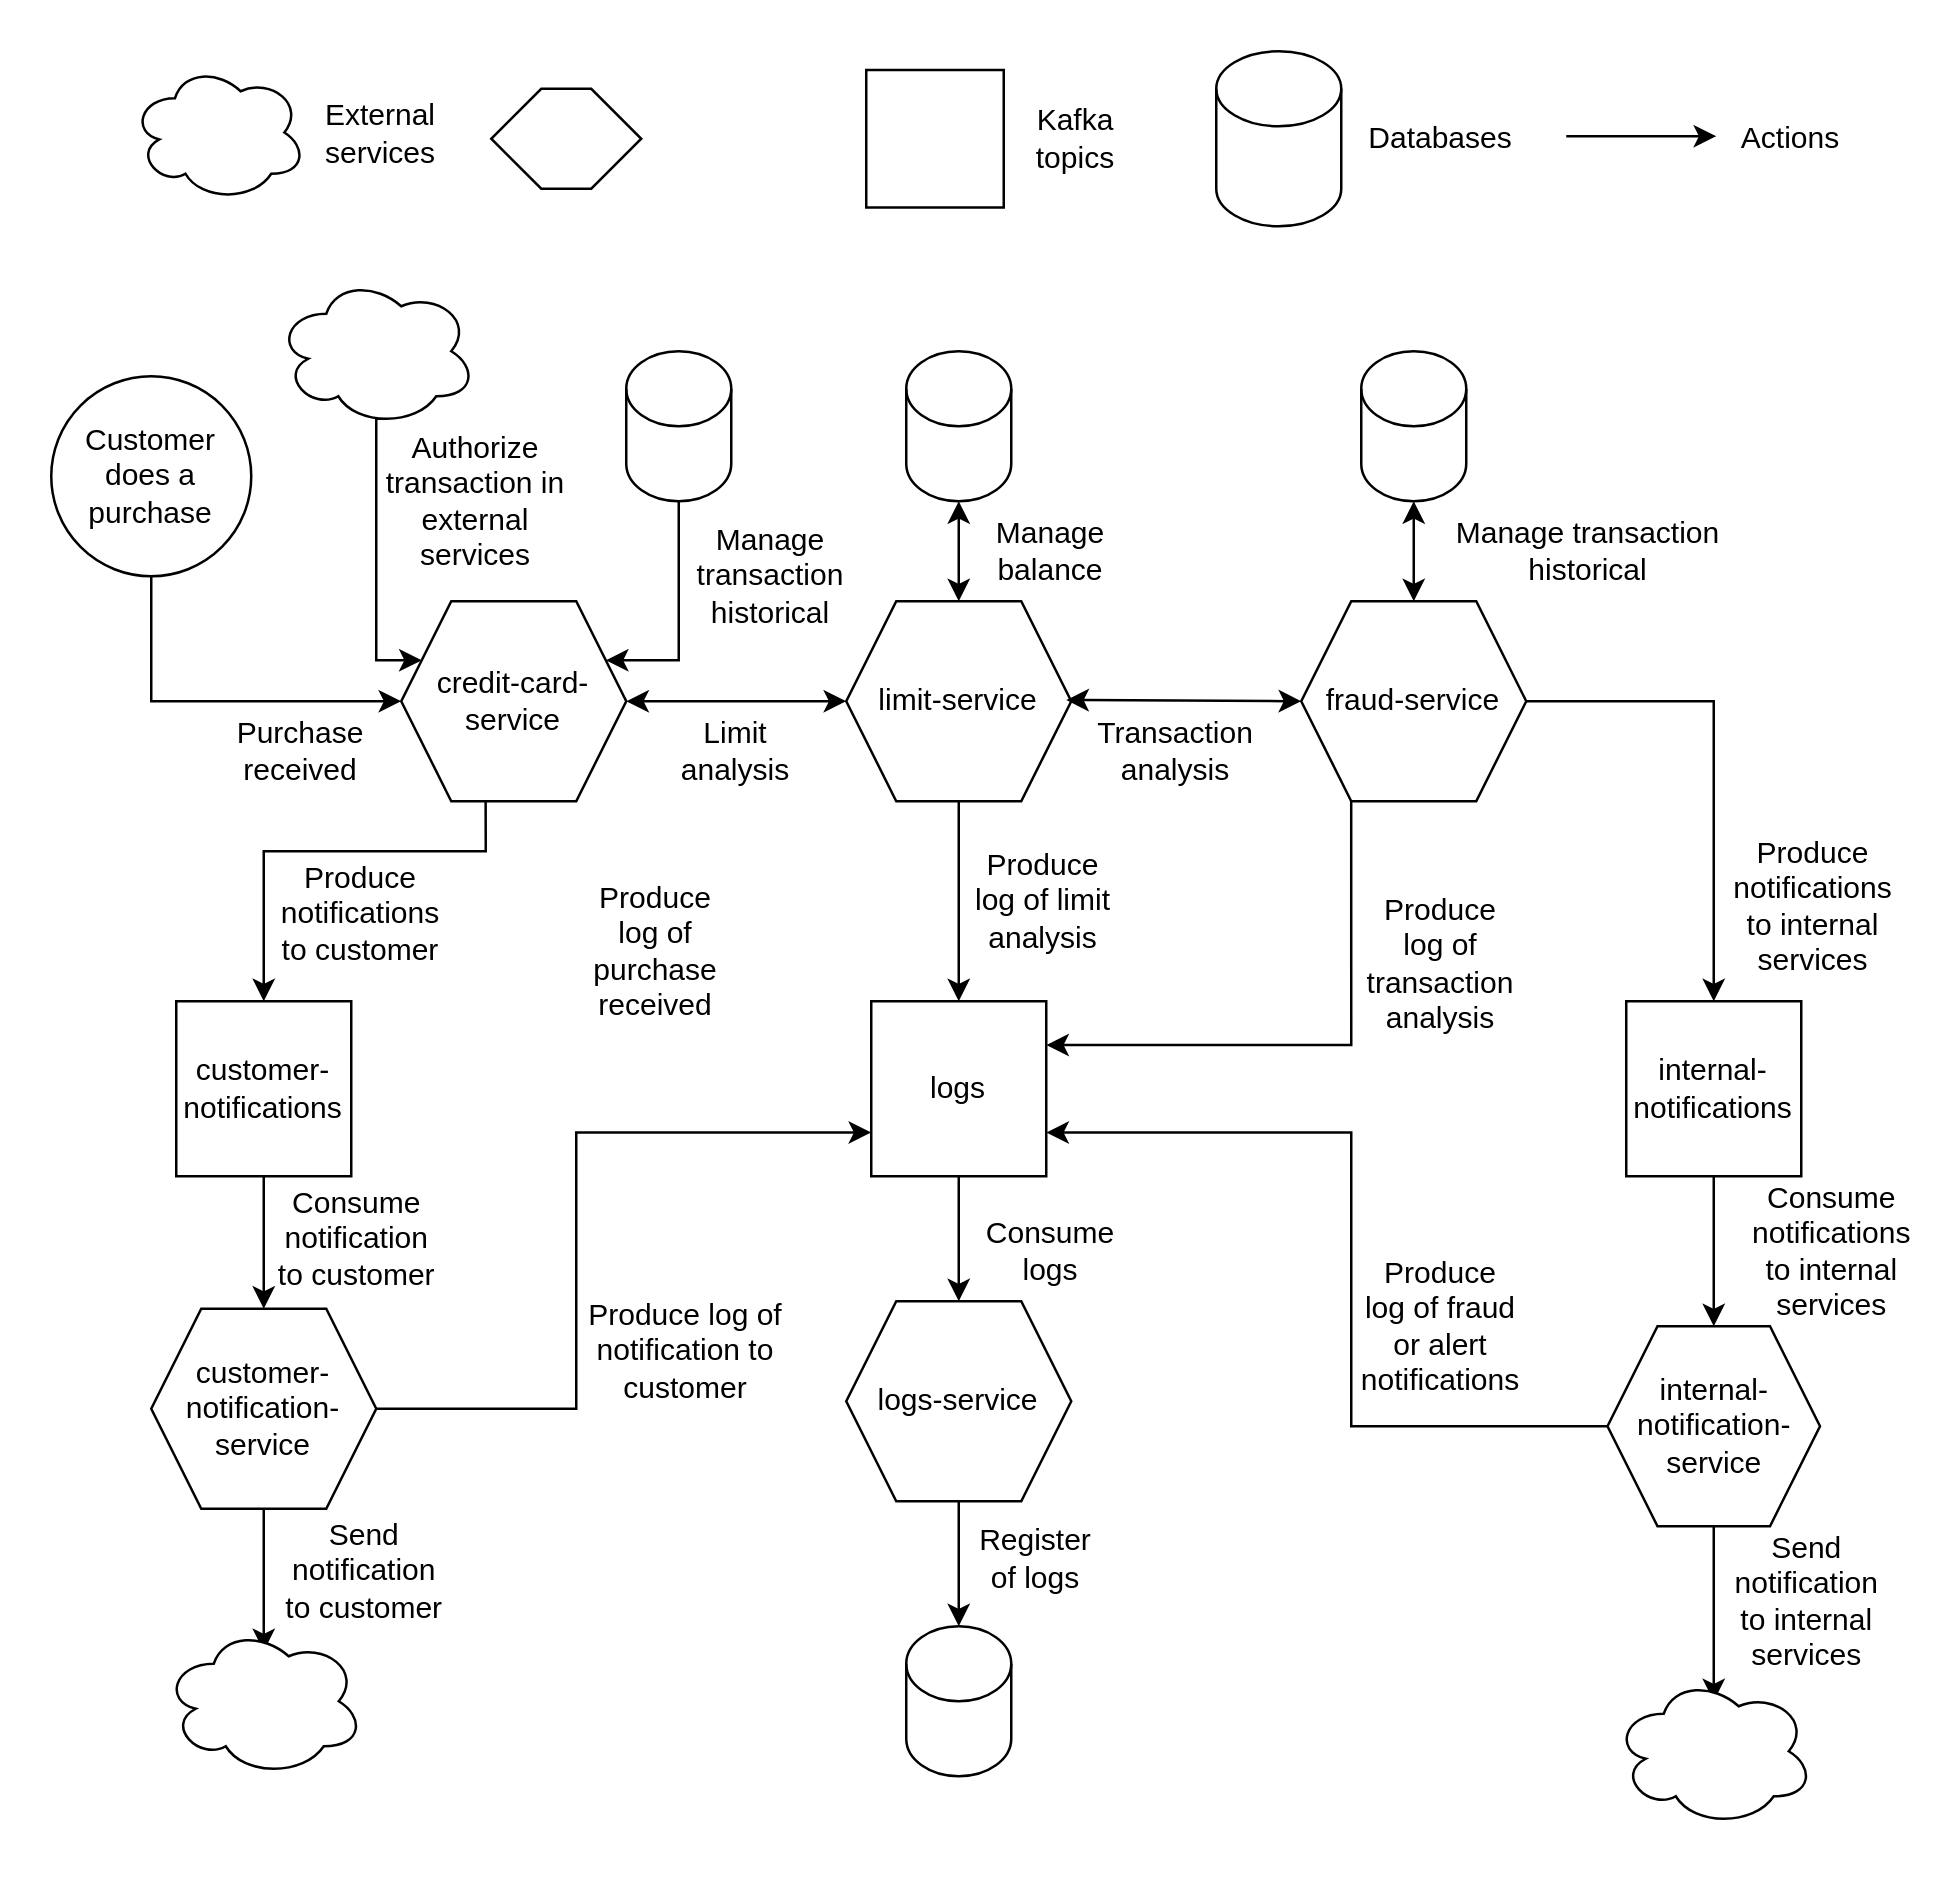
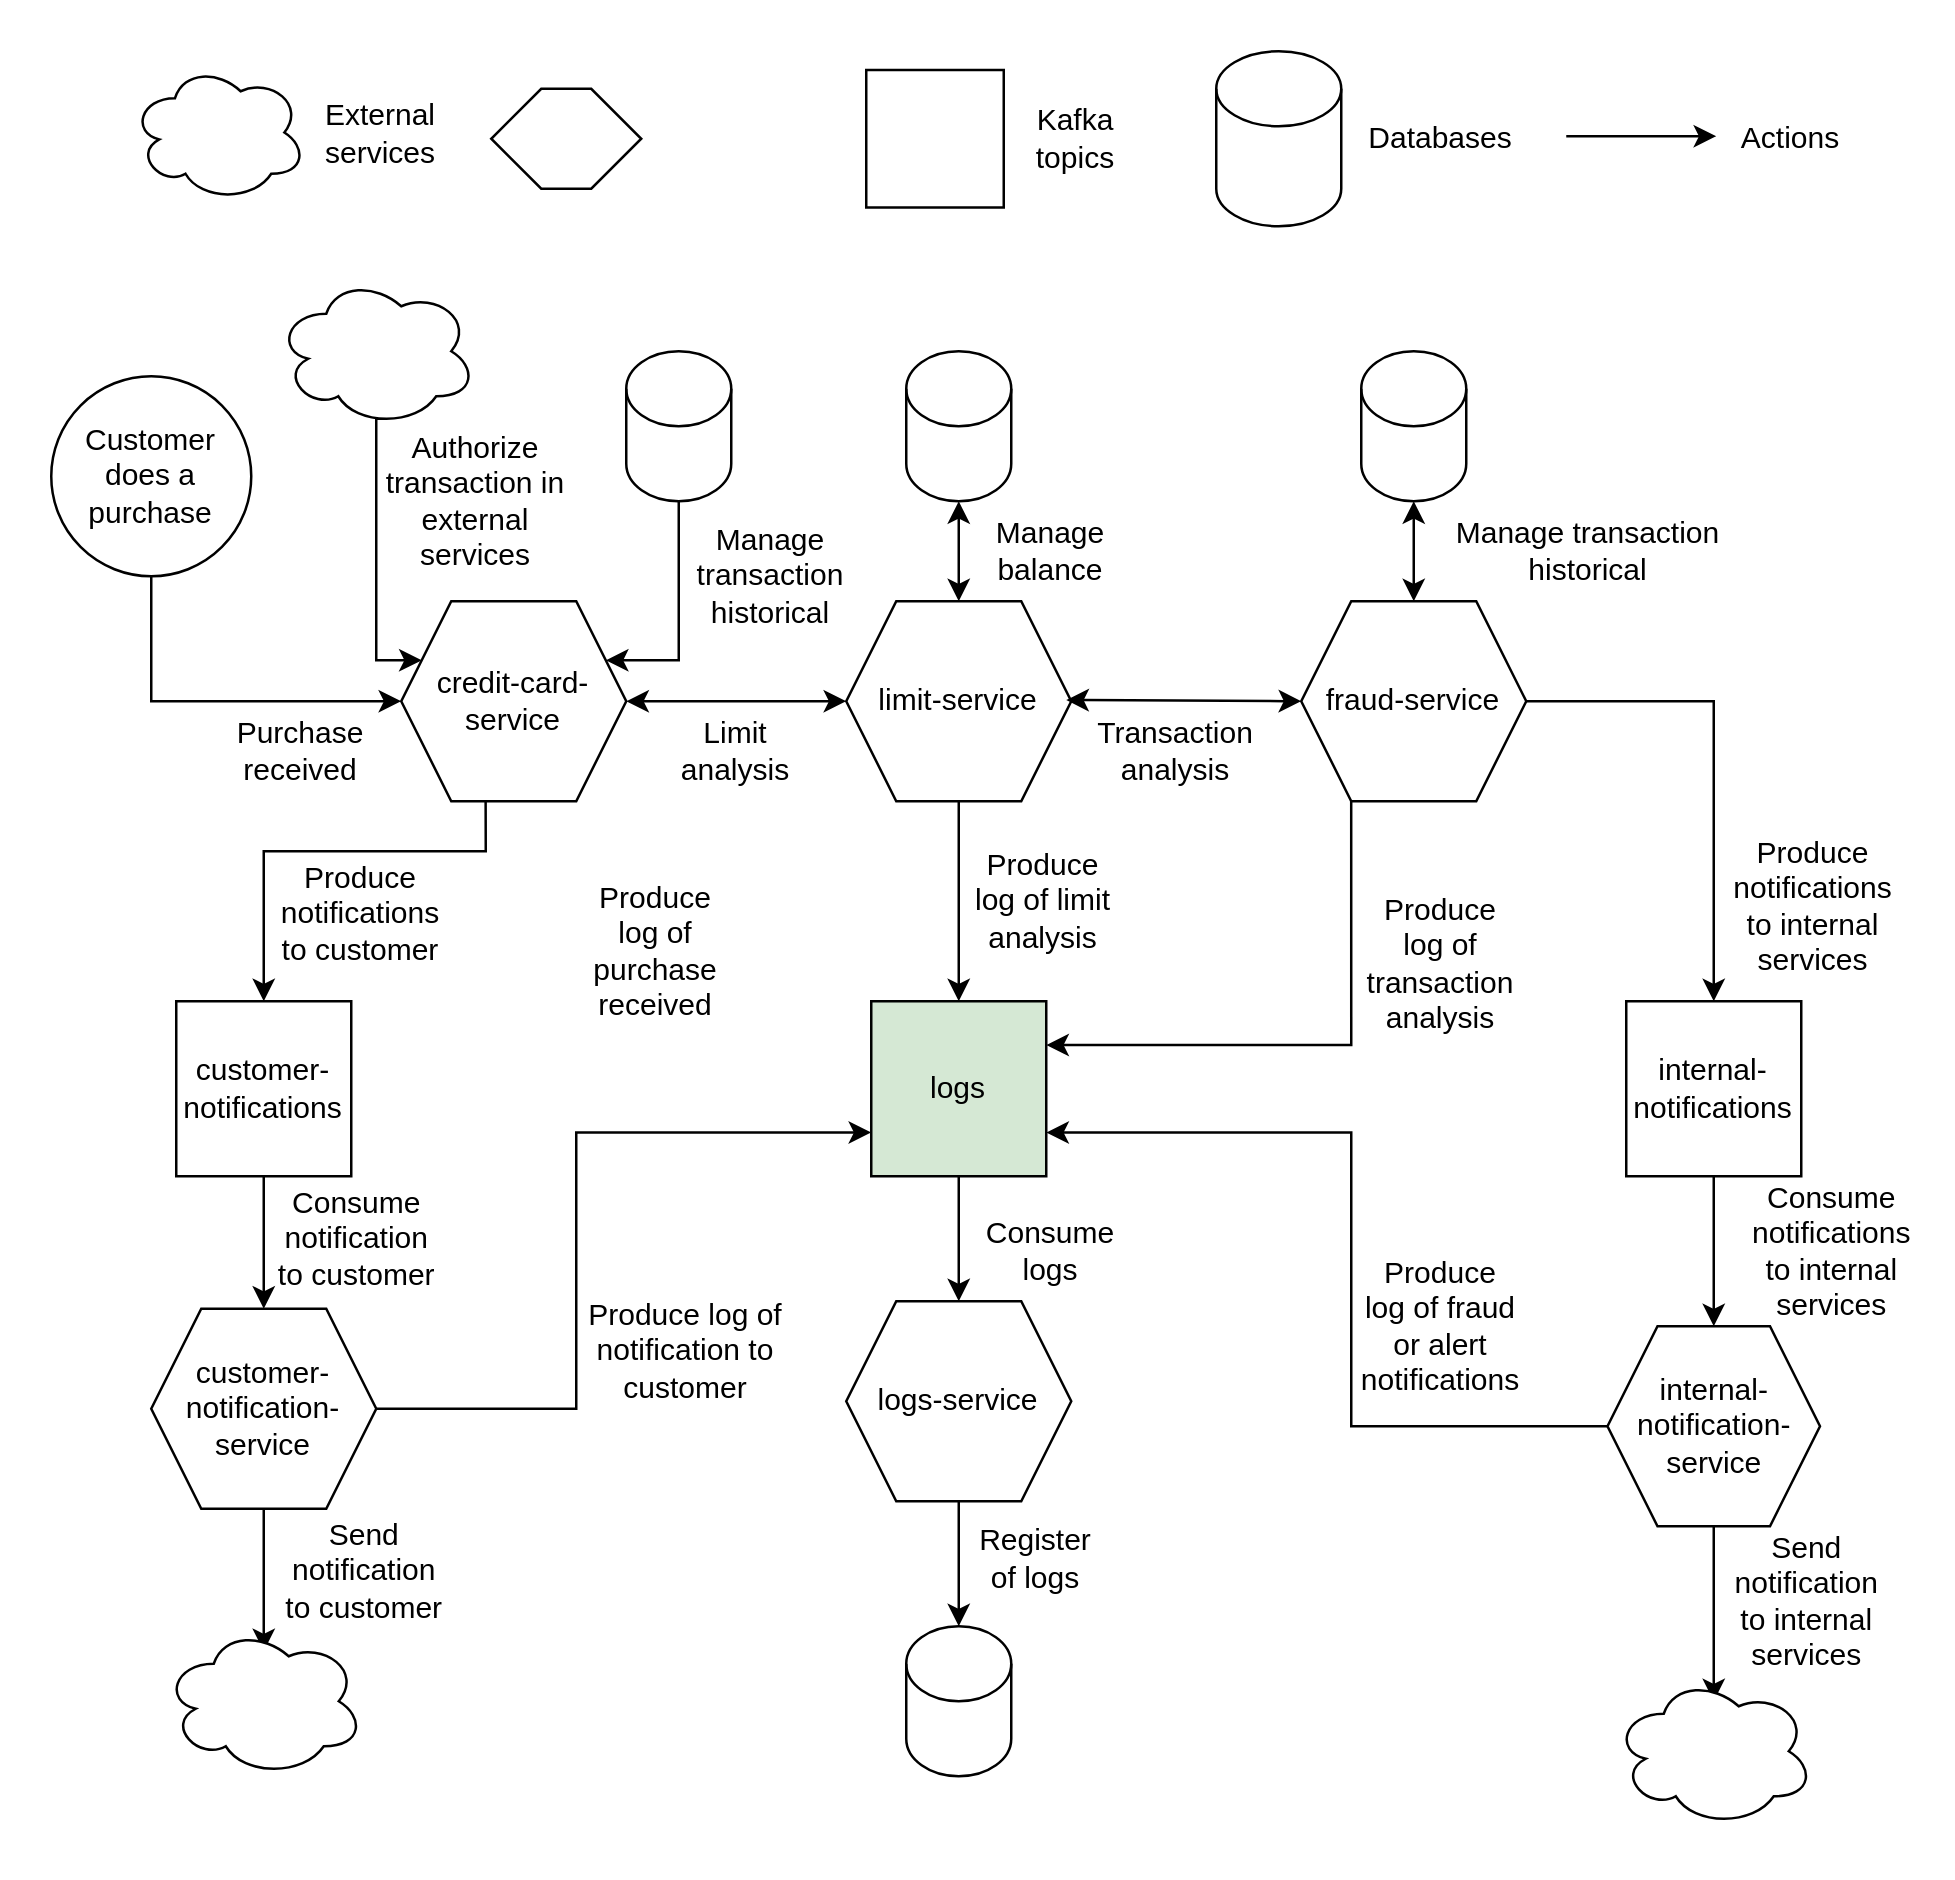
(959, 1089) -> (959, 1089)
